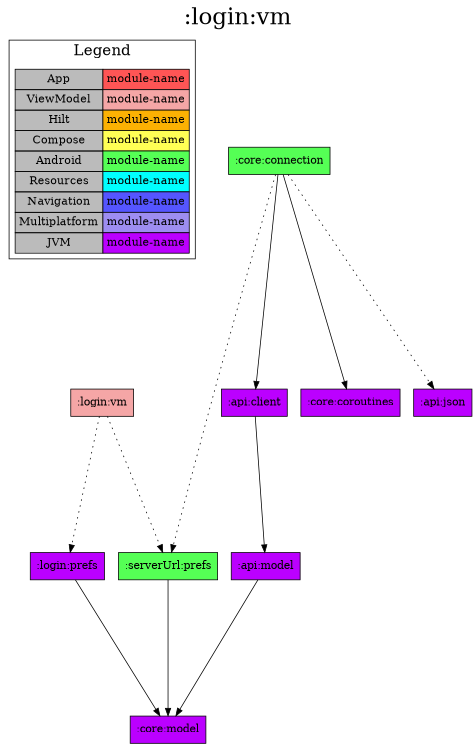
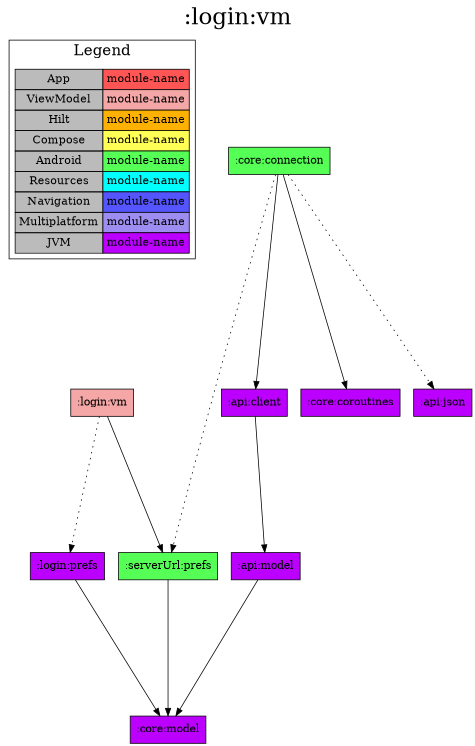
(134, 481) -> (134, 481)
